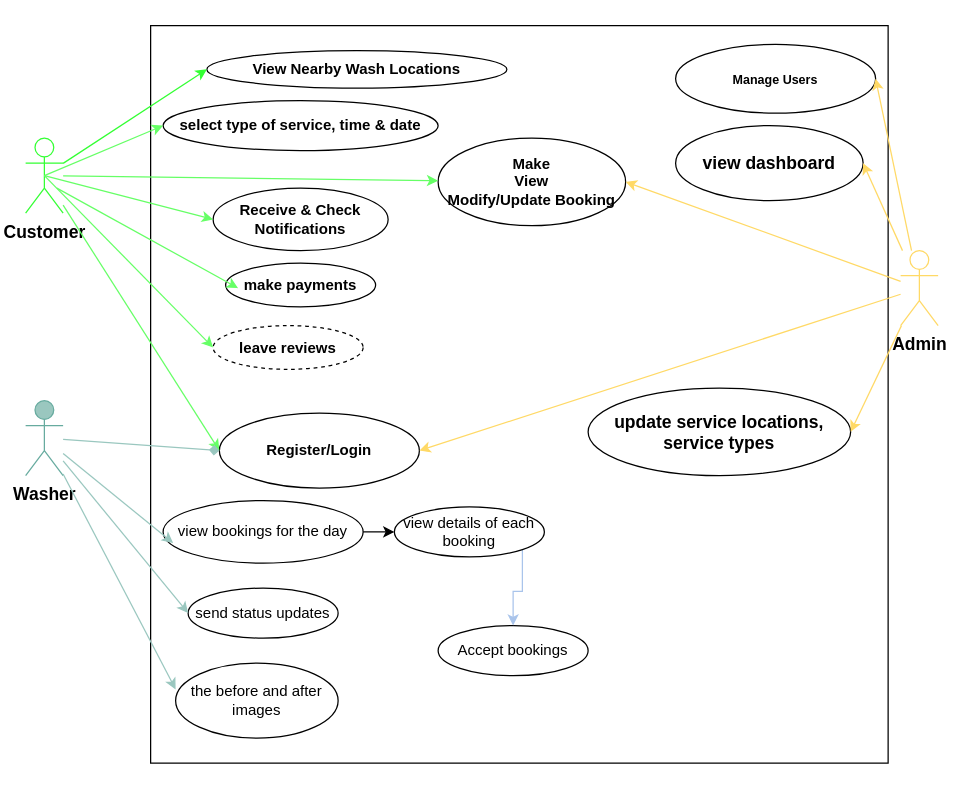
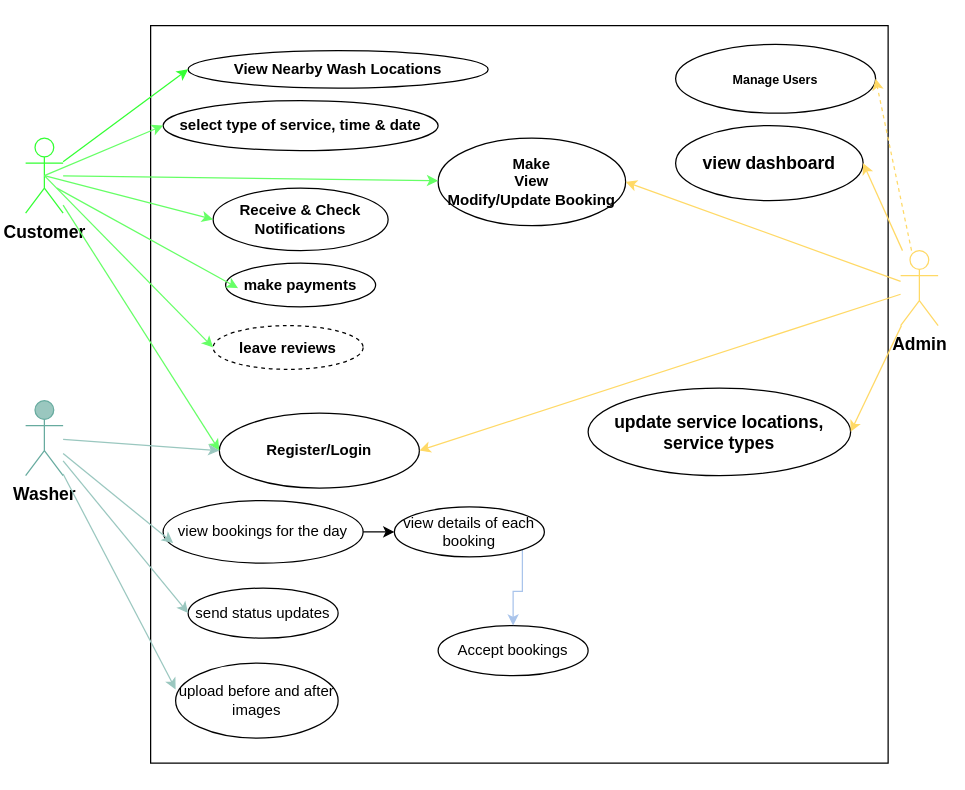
(357, 69) -> (338, 69)
(894, 167) -> (894, 167)
(208, 450) -> (209, 450)
(257, 701) -> (257, 701)
